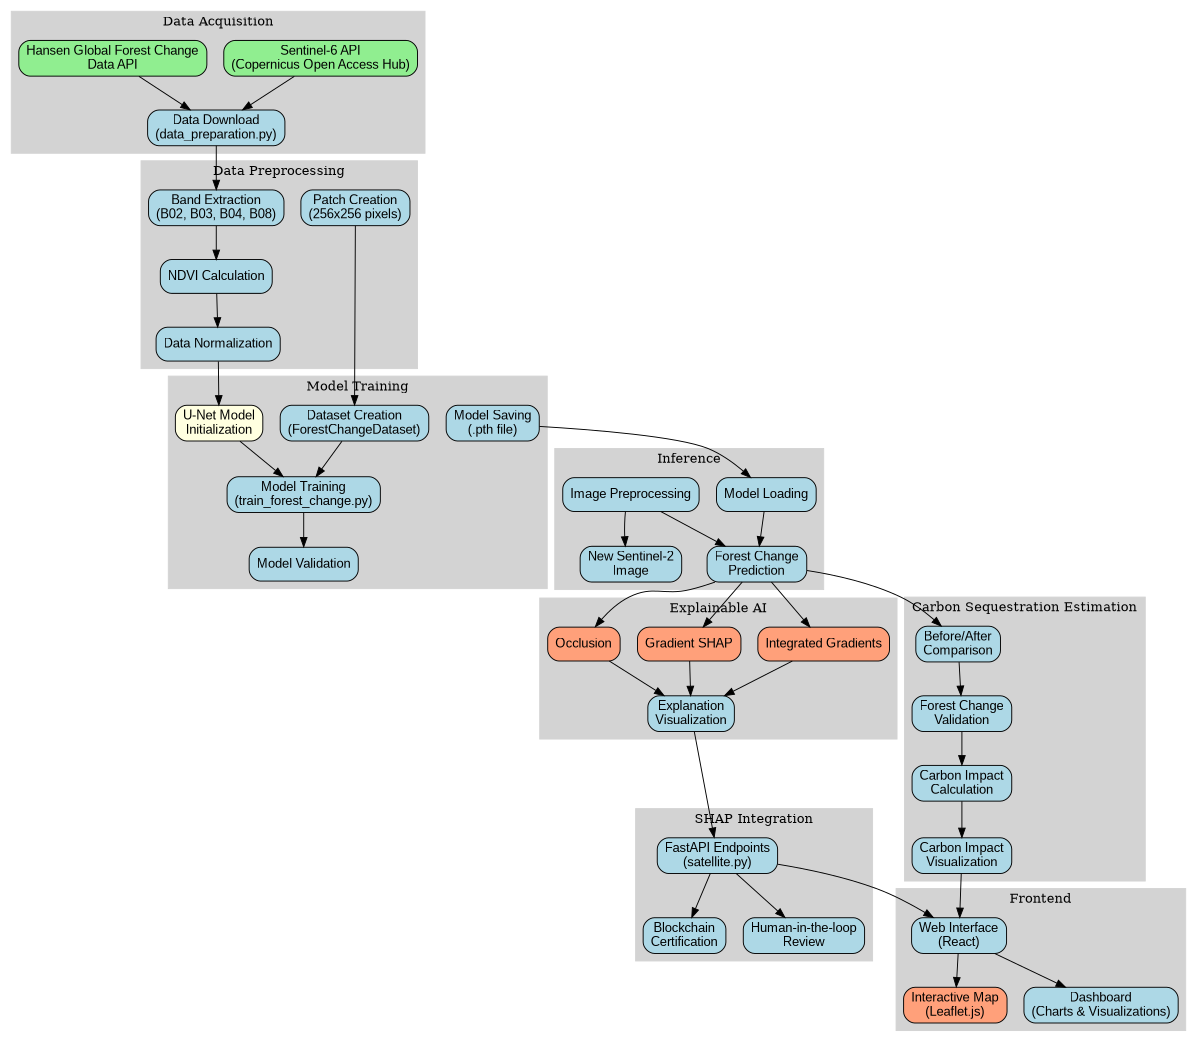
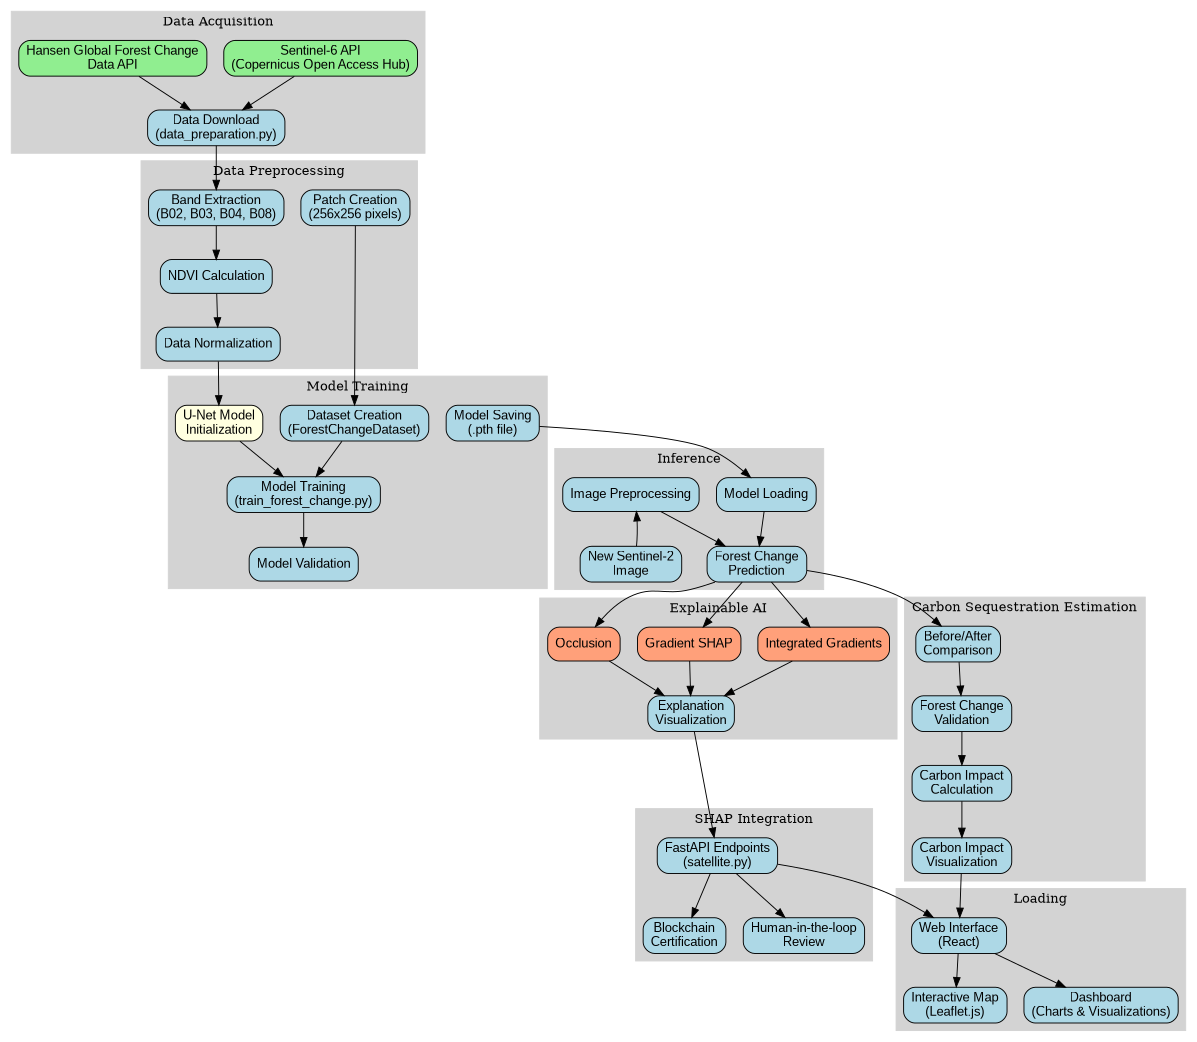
(625, 524) -> (637, 534)
(1041, 899) -> (1041, 899)
(955, 1005) -> (955, 1005)
